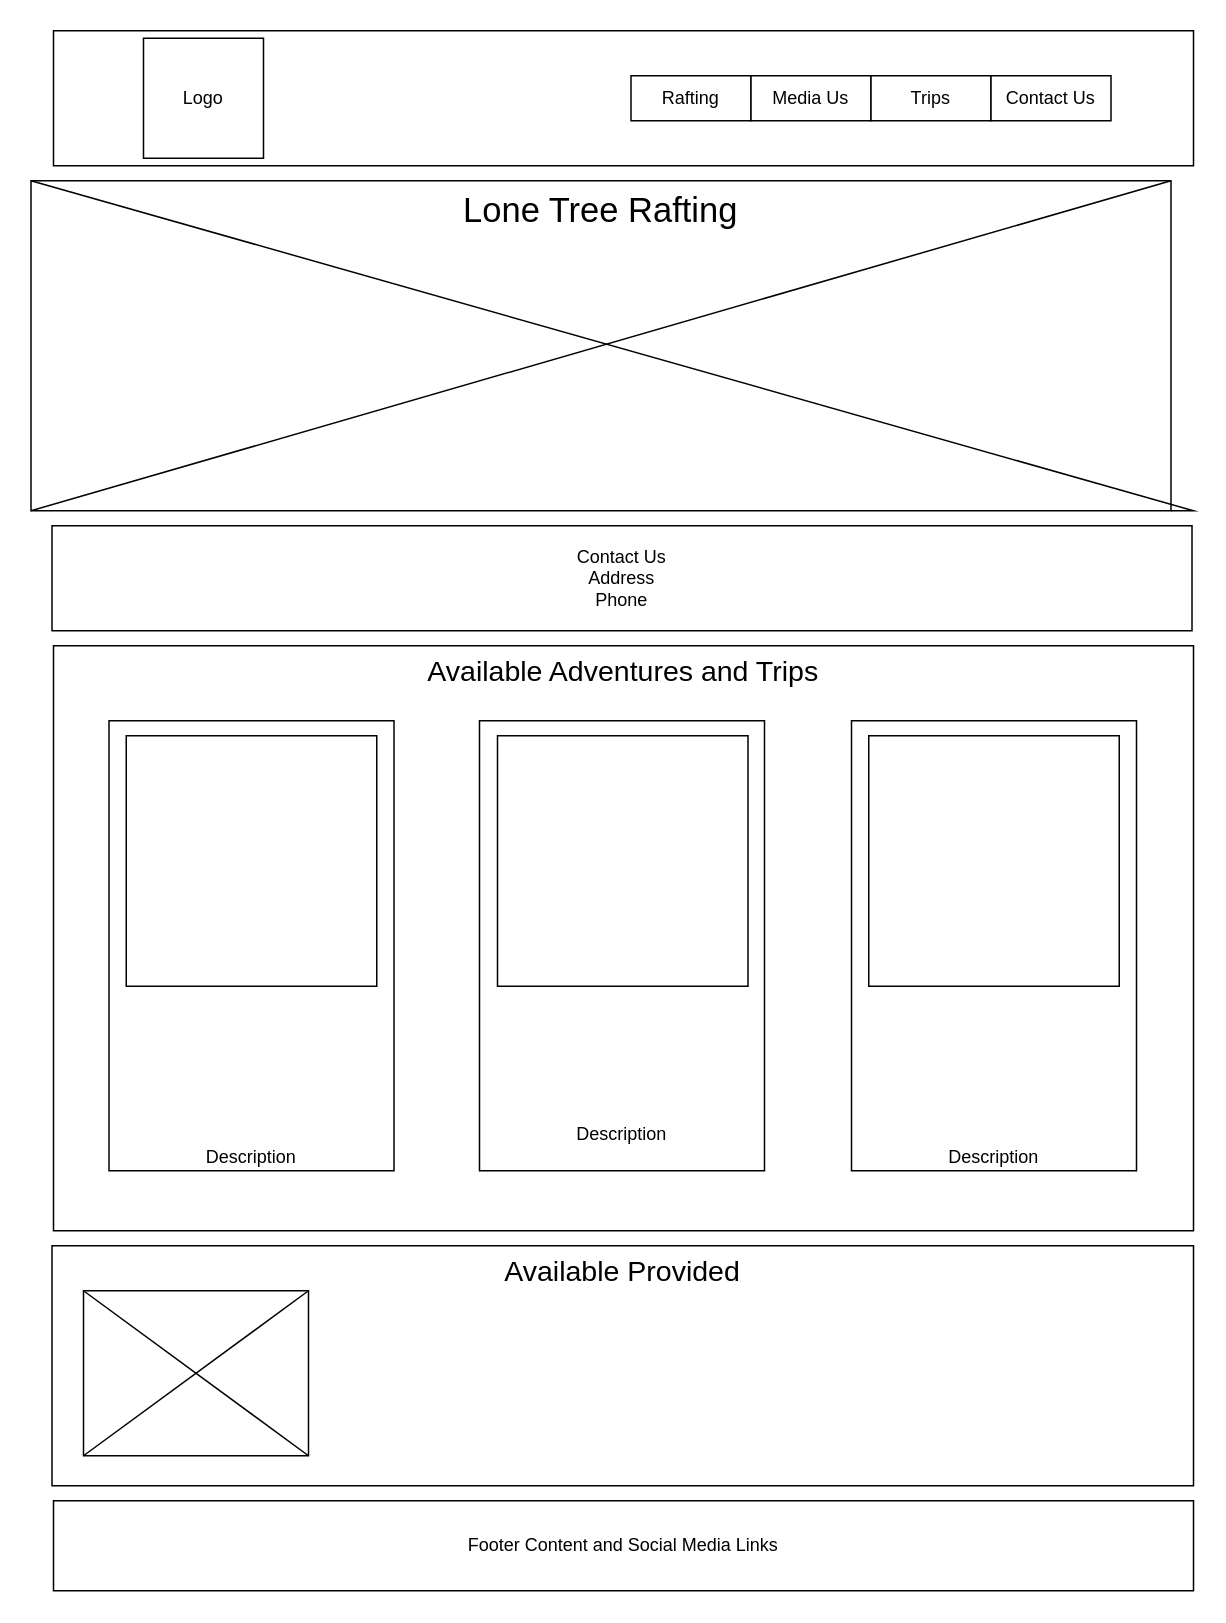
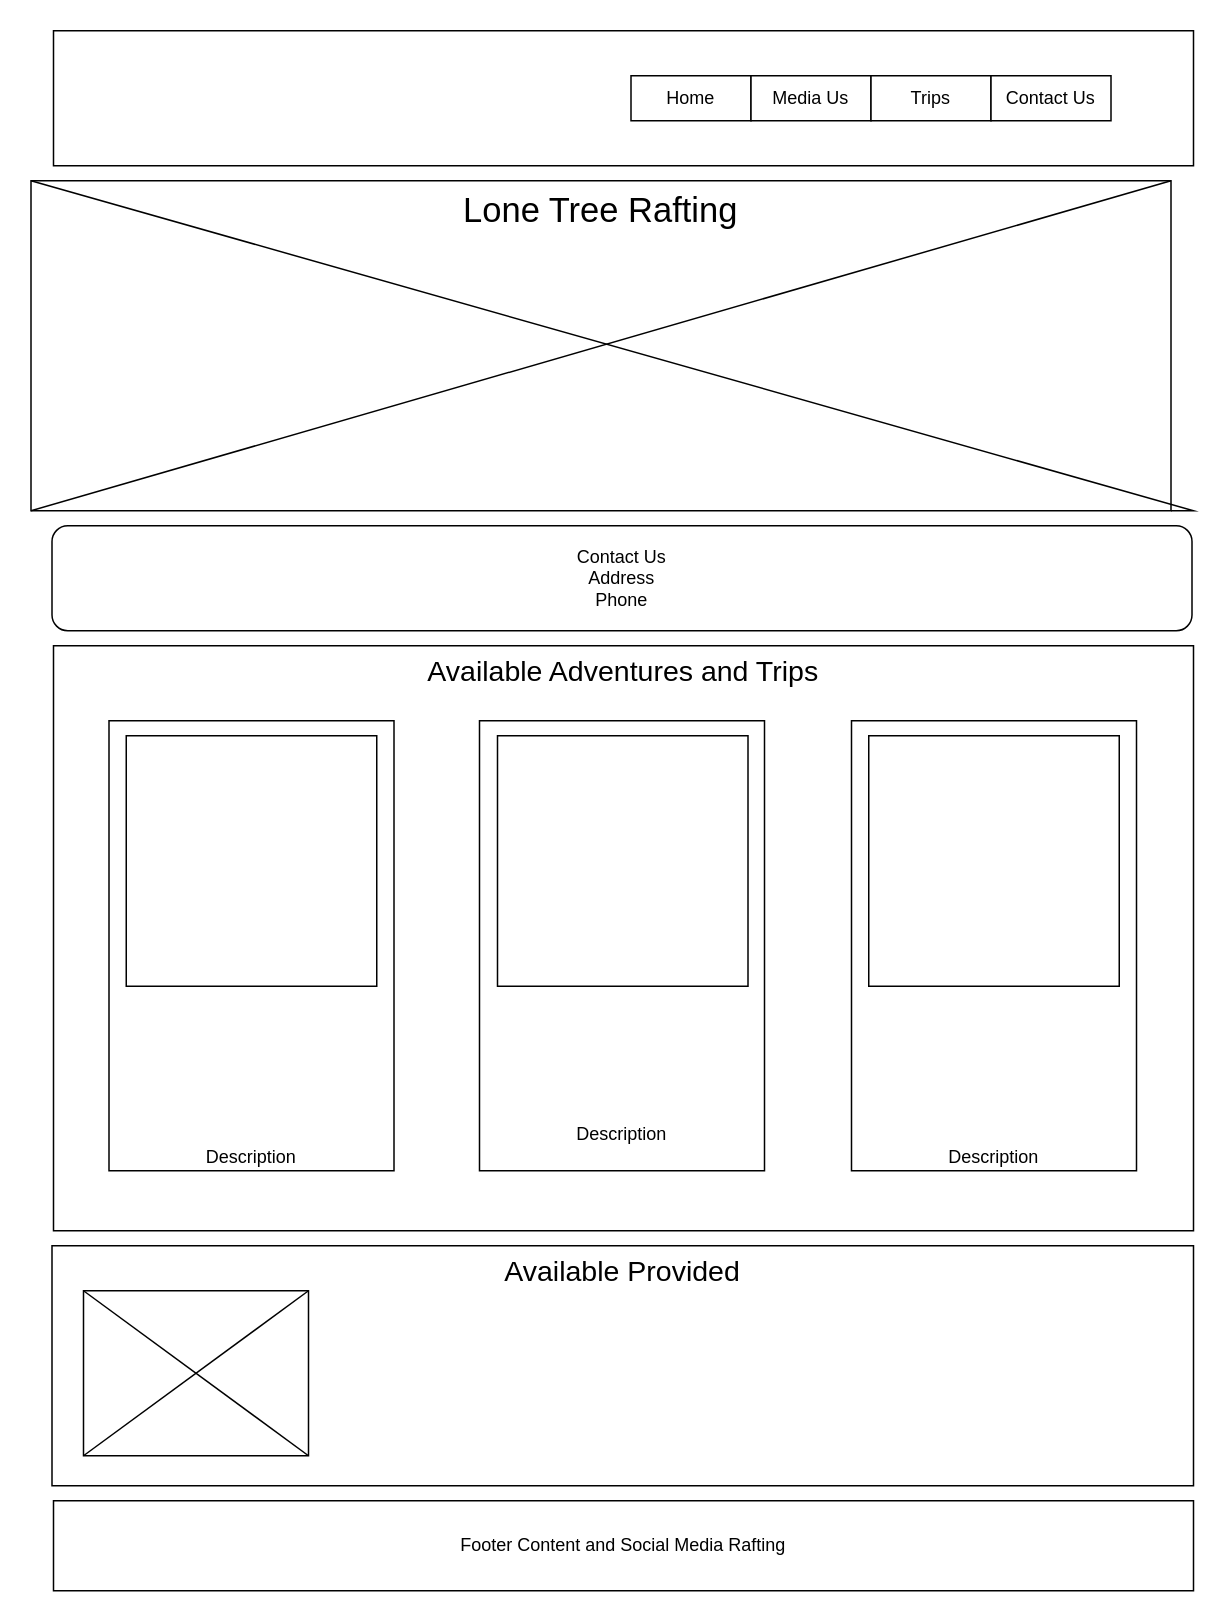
(203, 98) -> none
(691, 98) -> (691, 98)
(622, 578) -> (622, 578)
(623, 1546) -> (623, 1546)
